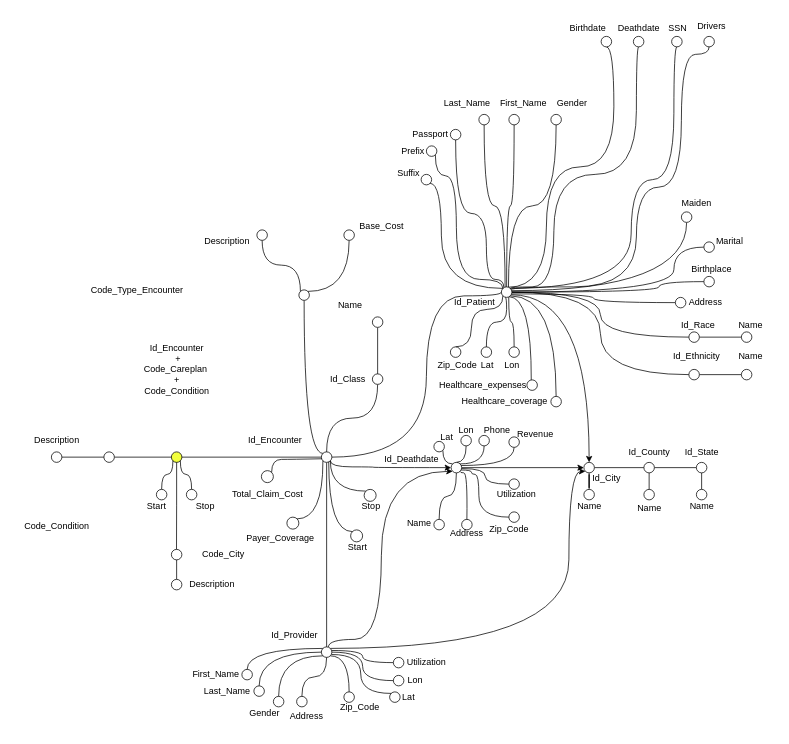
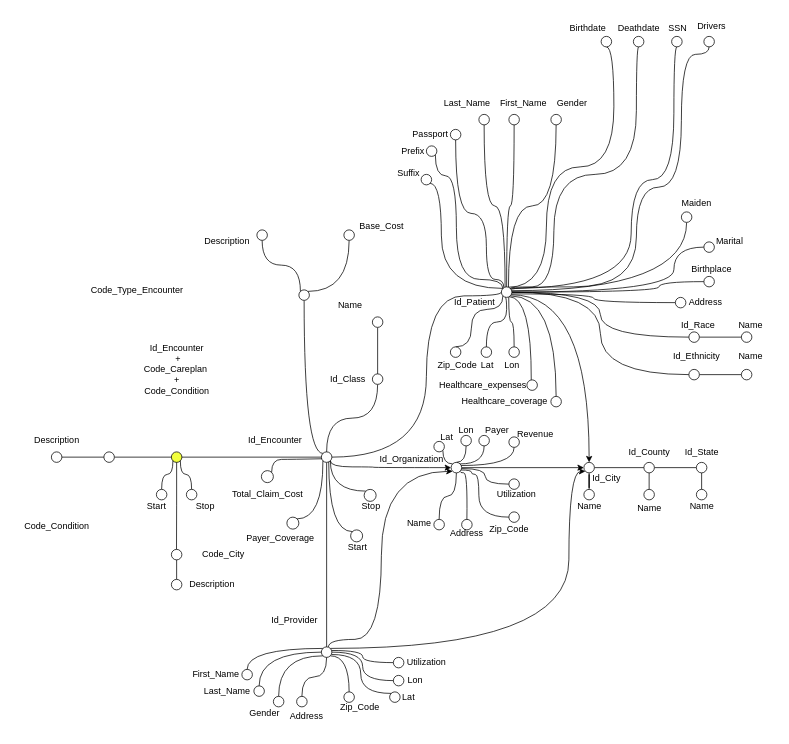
(497, 430) -> (497, 430)
(412, 459) -> (412, 459)
(294, 636) -> (294, 621)
